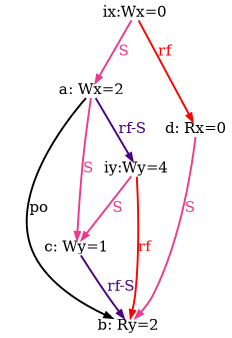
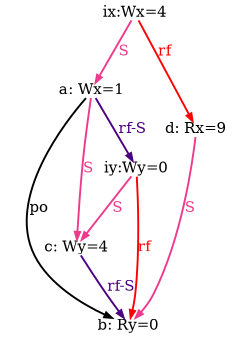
(135, 13) -> (135, 13)
(92, 90) -> (92, 90)
(196, 129) -> (196, 129)
(136, 169) -> (136, 169)
(77, 247) -> (77, 247)
(129, 326) -> (129, 326)
